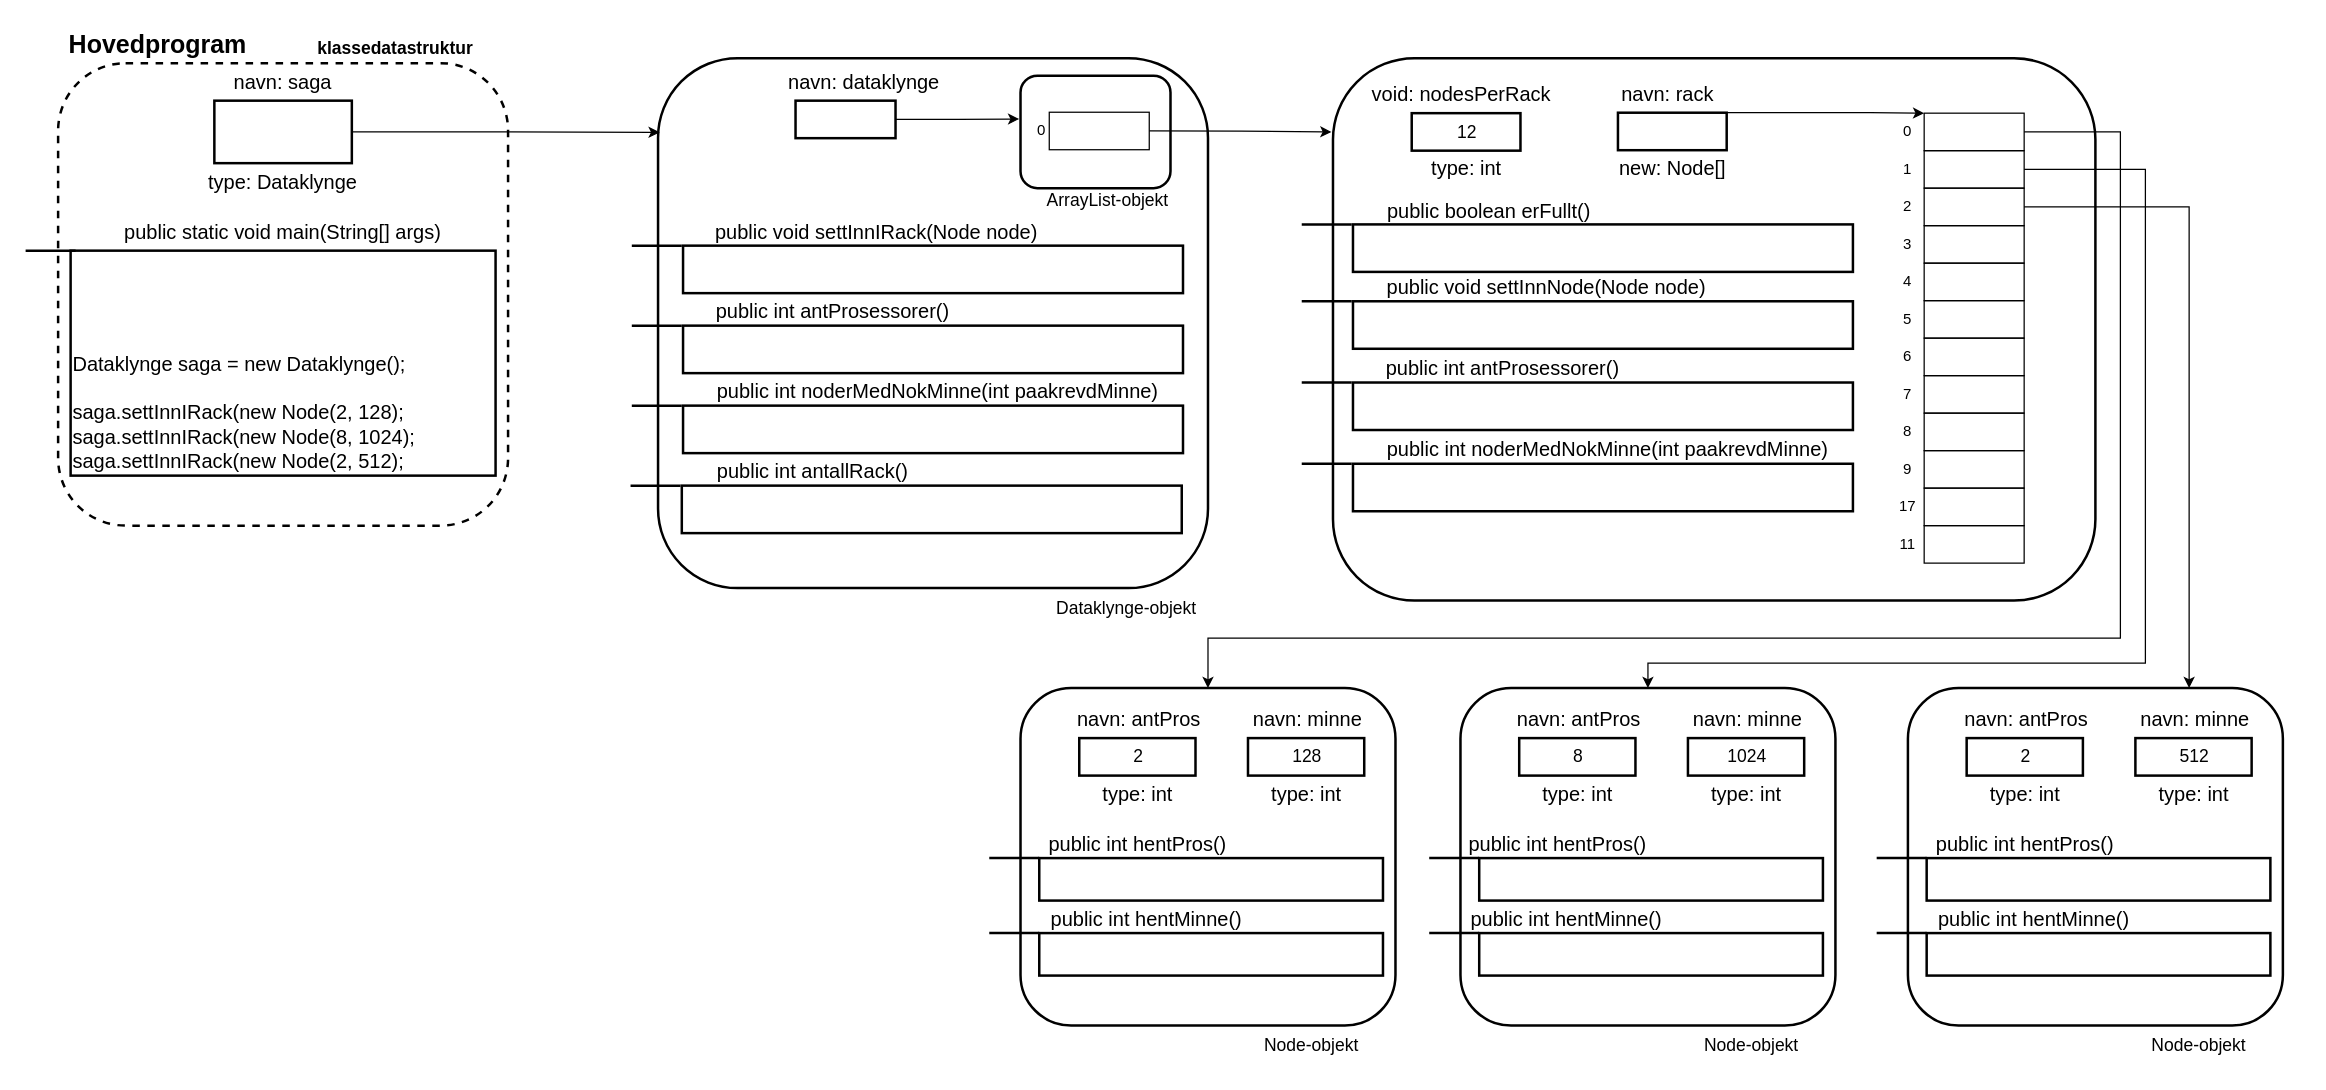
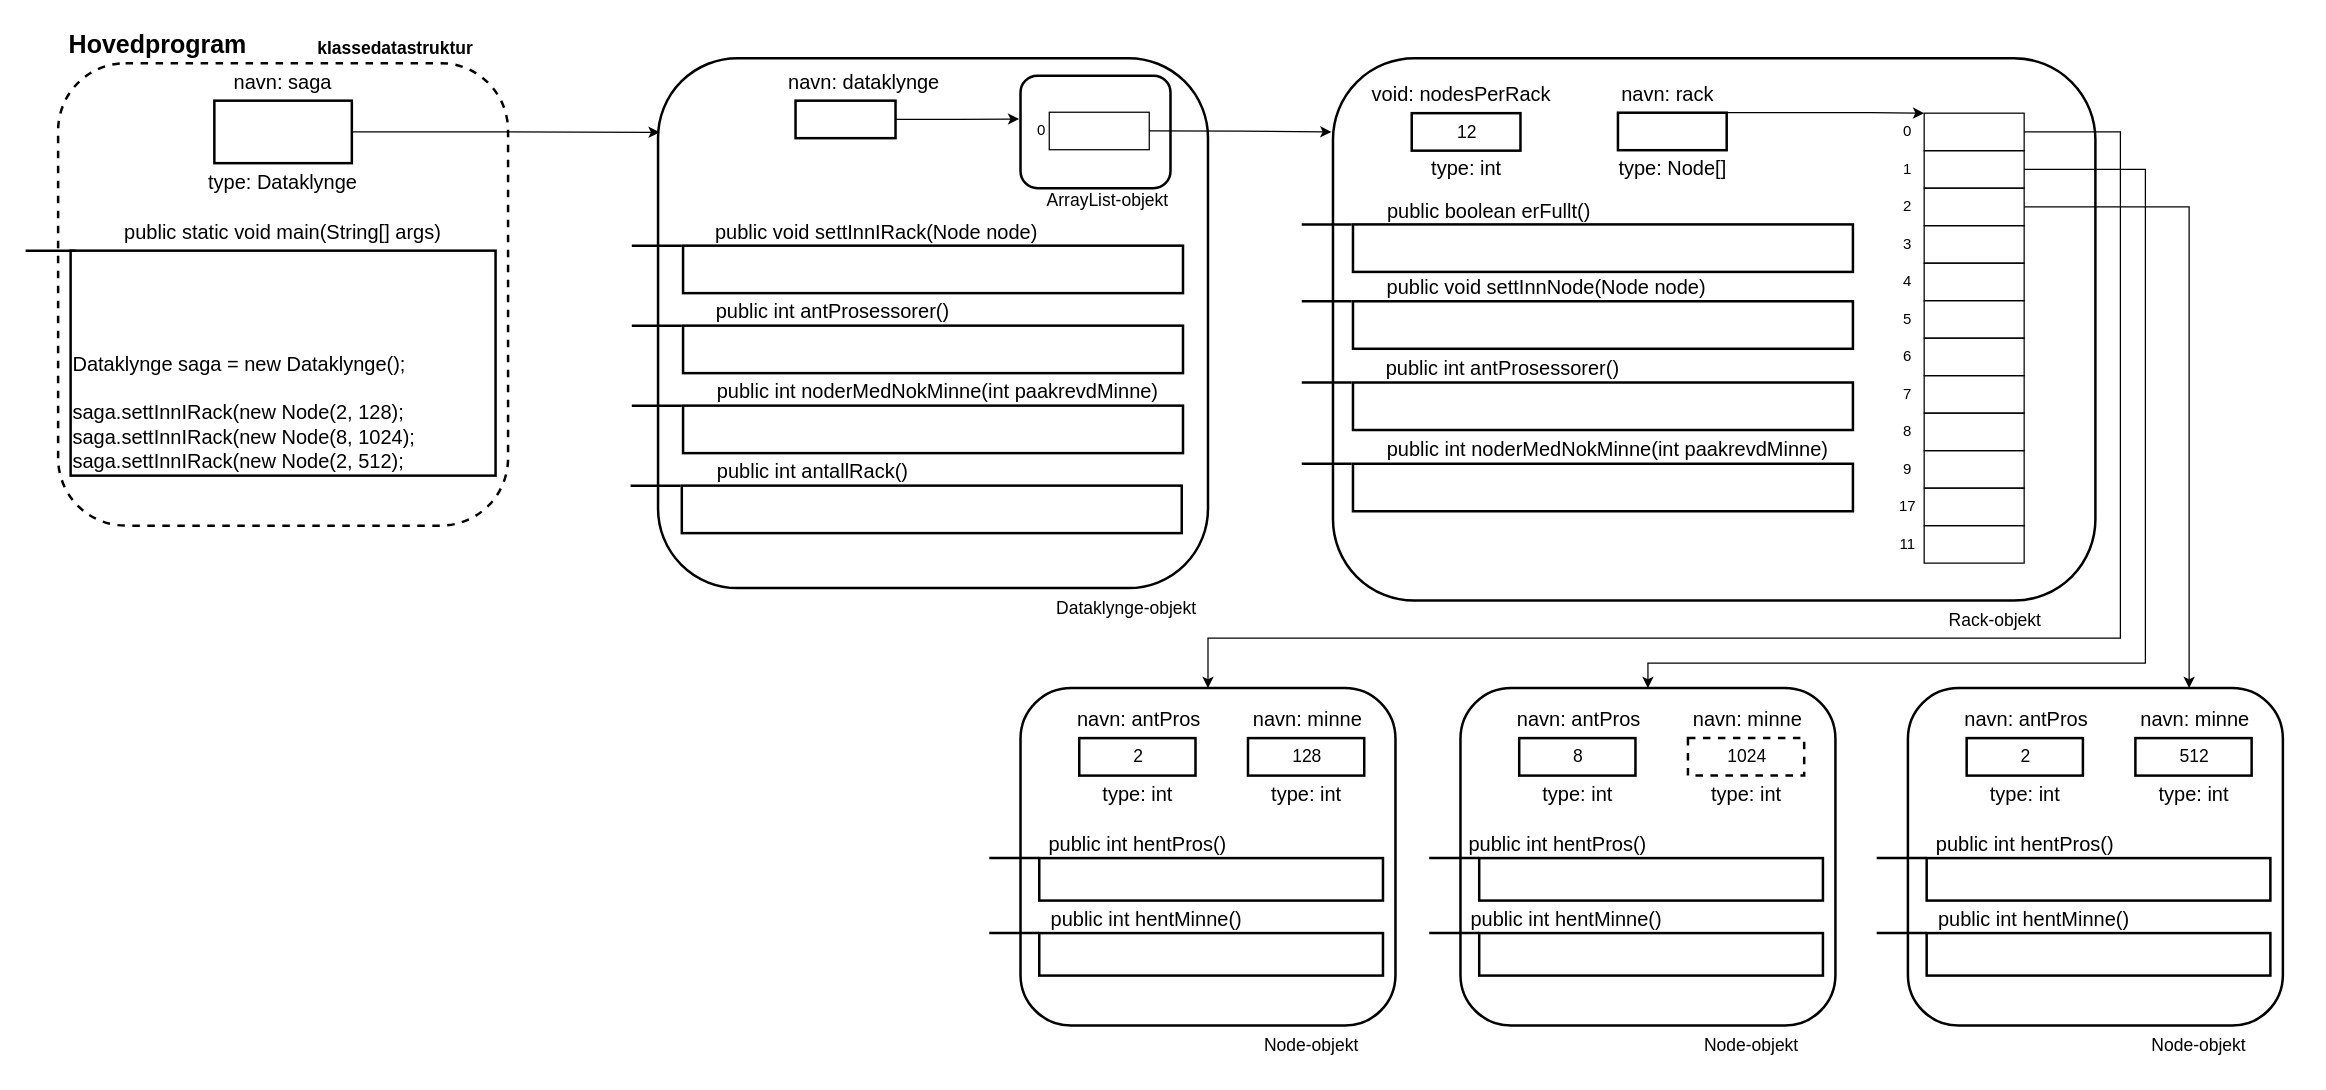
(1673, 168) -> (1673, 168)
none -> (1996, 619)
(1746, 757) -> (1746, 757)
